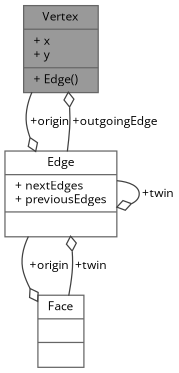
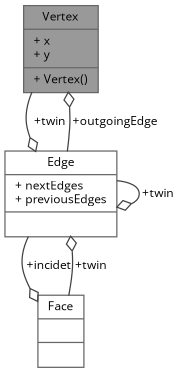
(57, 80) -> (61, 80)
(48, 122) -> (48, 122)
(48, 266) -> (48, 266)
